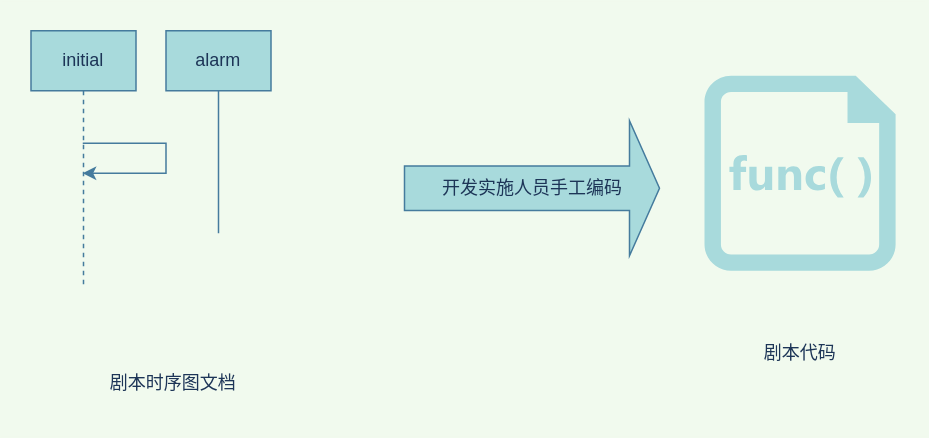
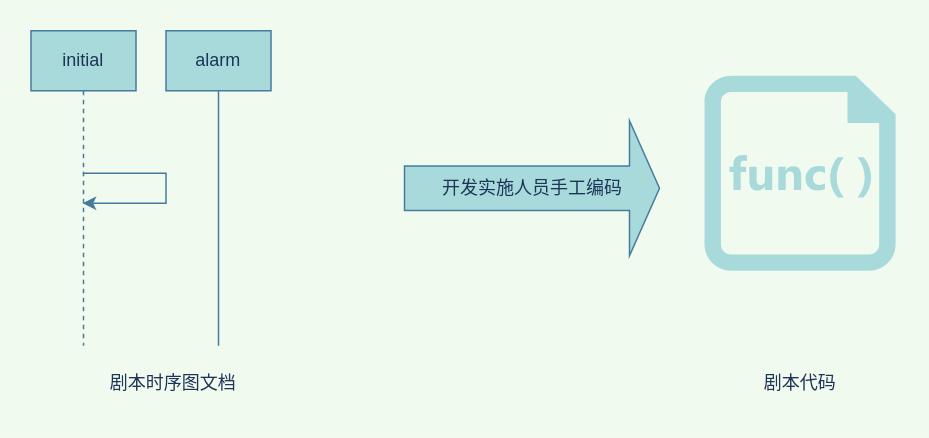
(218, 132) -> (218, 188)
(83, 158) -> (83, 188)
(800, 353) -> (800, 383)
